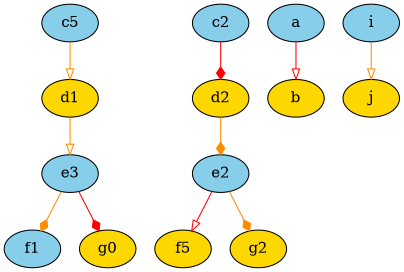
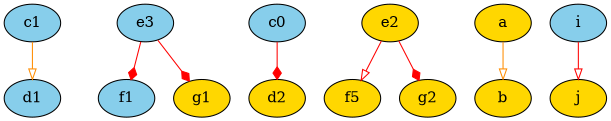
(70, 23) -> (32, 23)
(221, 23) -> (277, 23)
(296, 23) -> (503, 23)
(296, 56) -> (503, 56)
(371, 56) -> (578, 56)
(70, 98) -> (32, 98)
(221, 130) -> none
(70, 131) -> none
(221, 174) -> (390, 23)
(54, 206) -> (138, 55)
(237, 206) -> (406, 55)
(108, 249) -> (202, 98)
